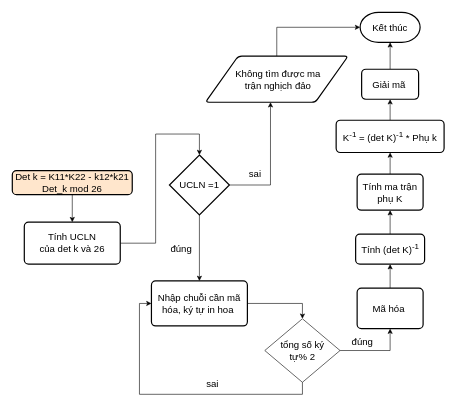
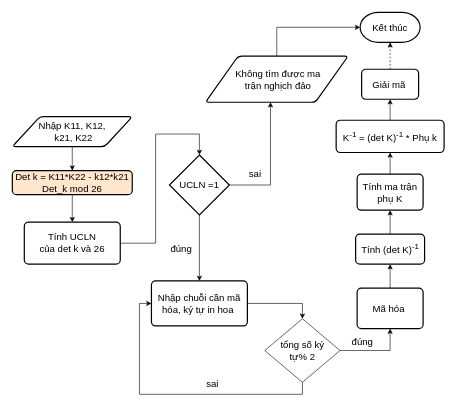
(390, 57) -> (390, 57)
none -> (72, 132)
none -> (72, 165)
